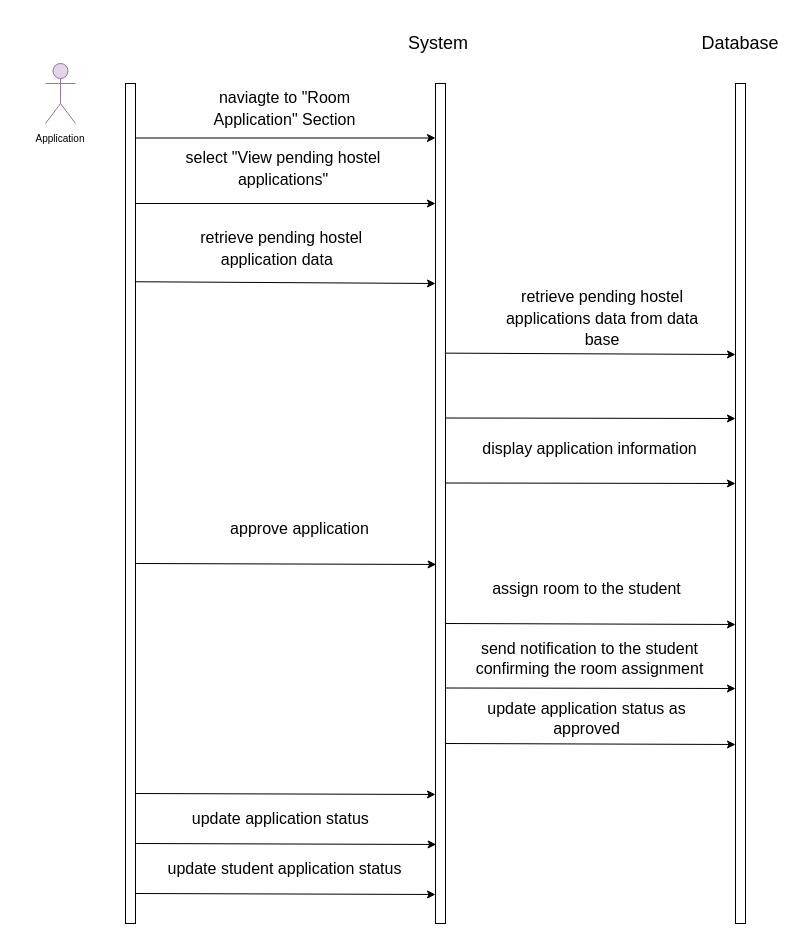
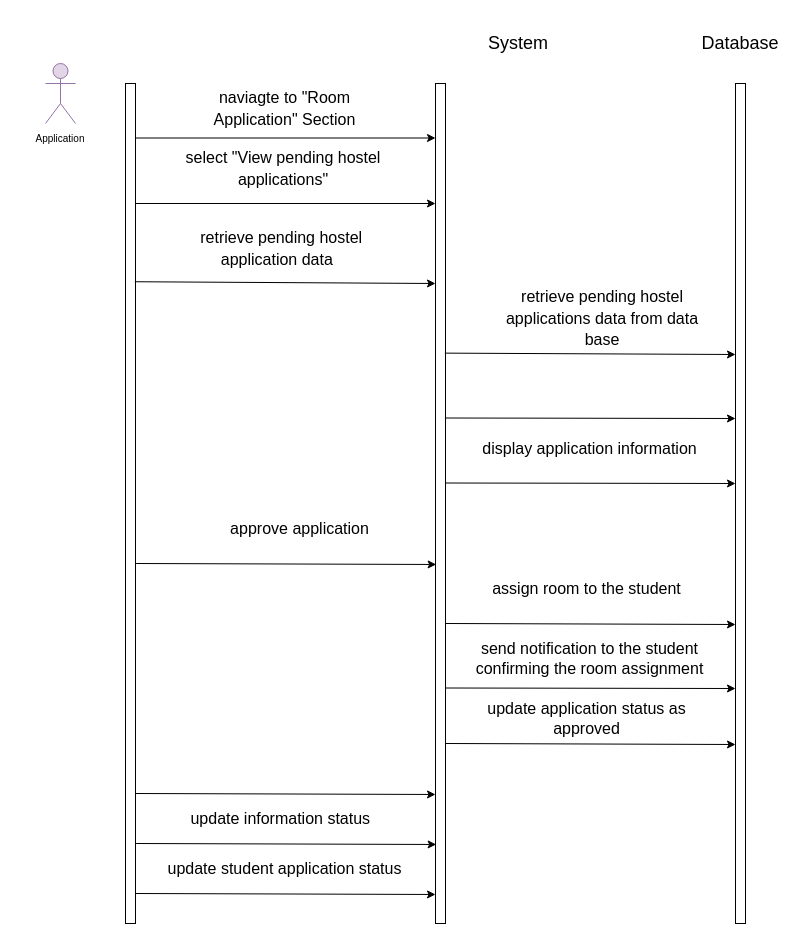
(441, 44) -> (521, 44)
(283, 819) -> (283, 819)
